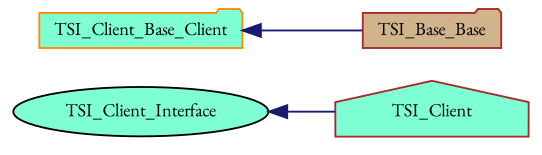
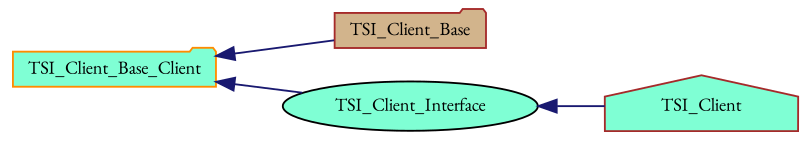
(432, 30) -> (410, 30)
none -> (268, 88)
